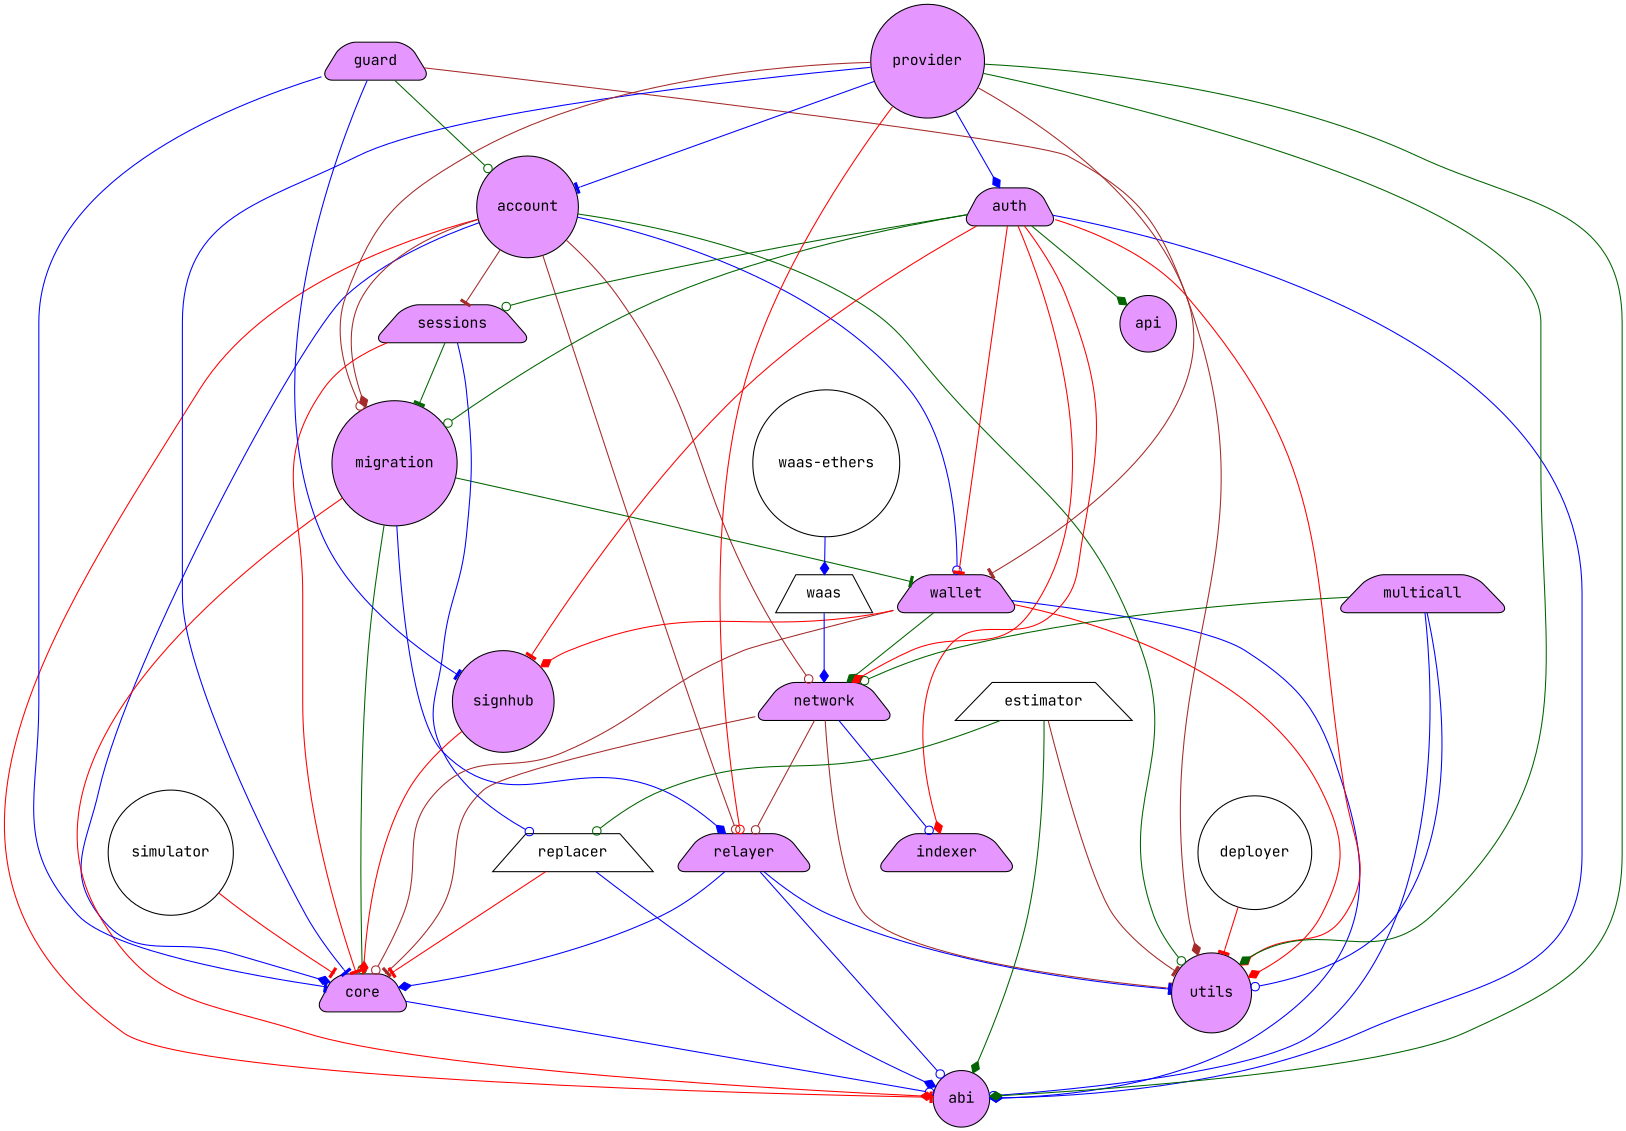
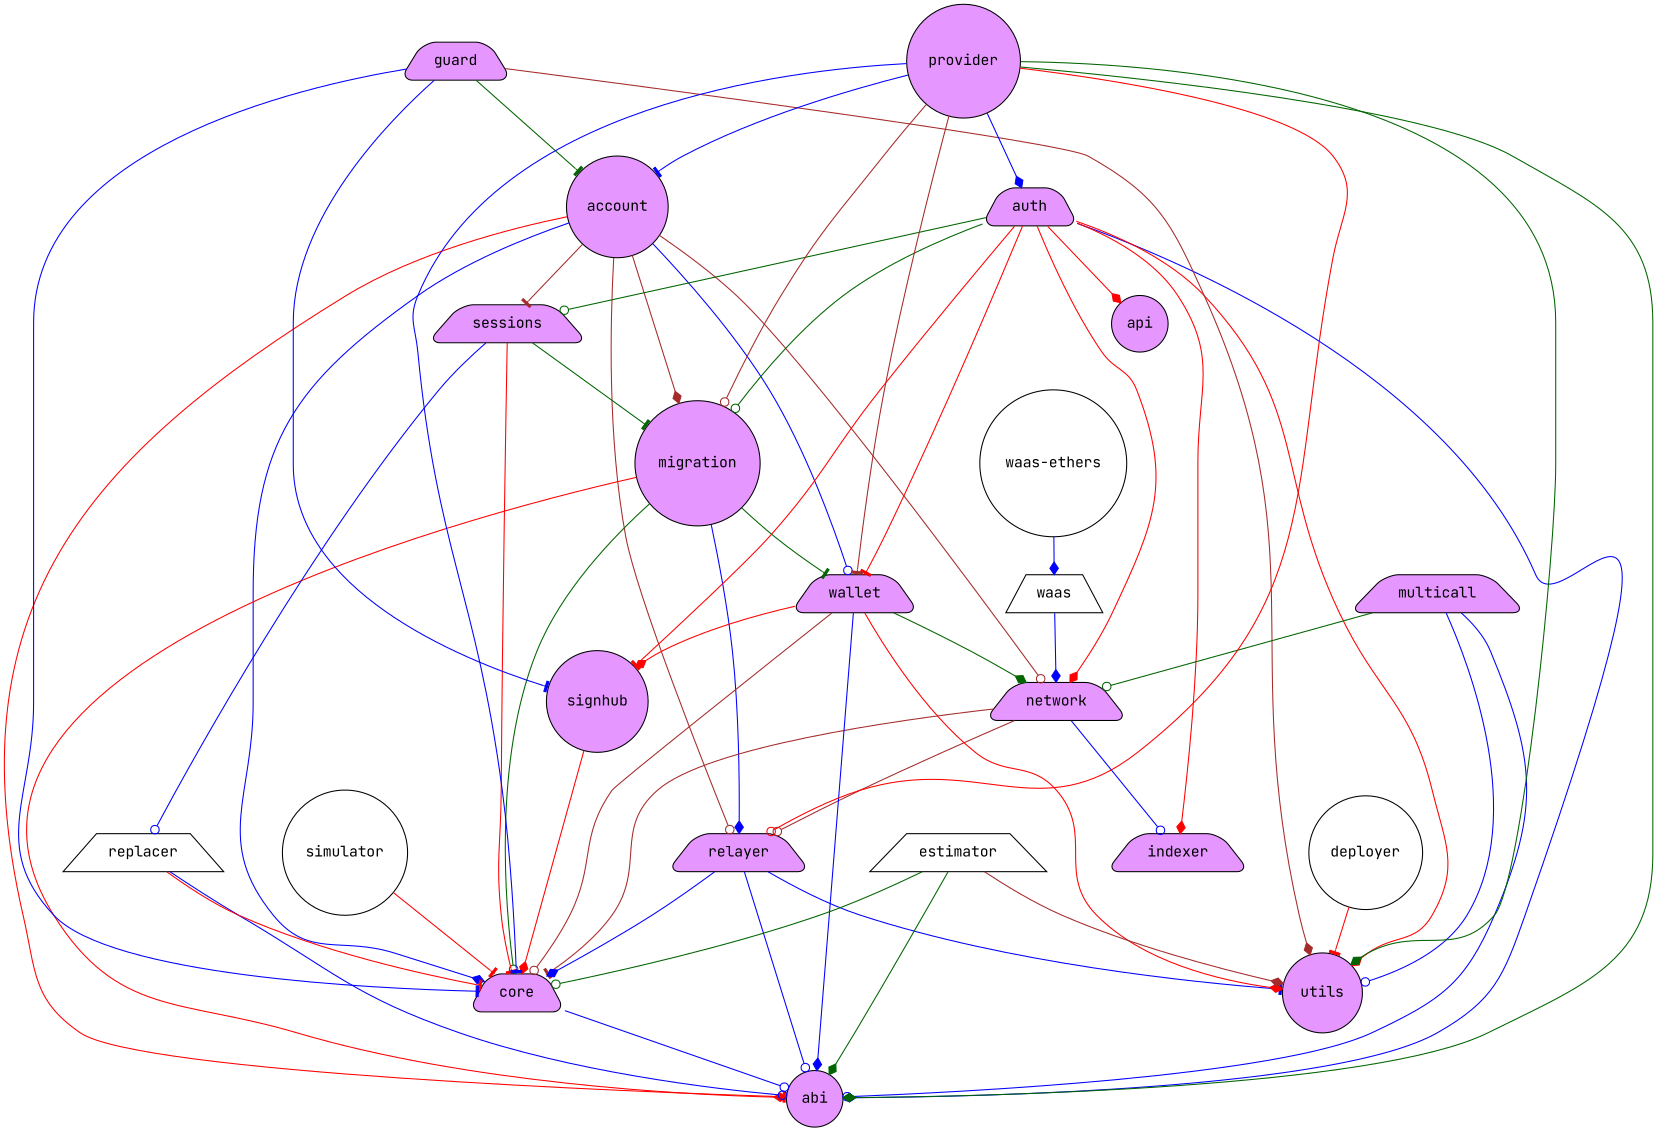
(440, 123) -> (526, 125)
(1074, 261) -> (1080, 260)
(1025, 471) -> none
(807, 766) -> (745, 939)
(1088, 858) -> (1101, 931)
(880, 925) -> none
(754, 986) -> (456, 1032)
